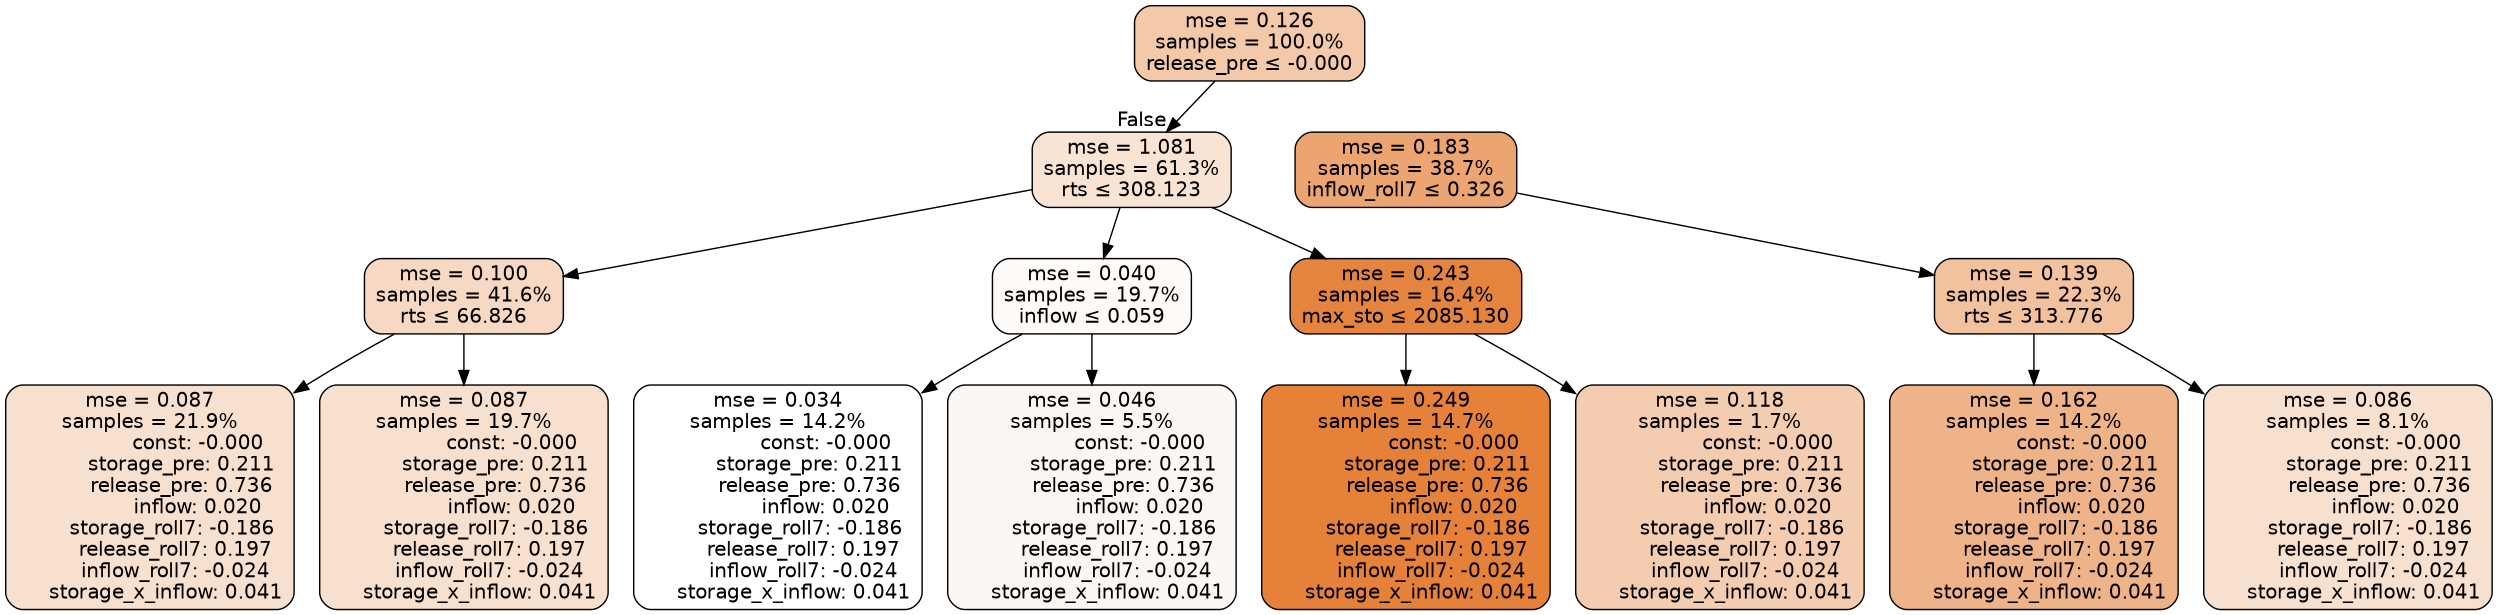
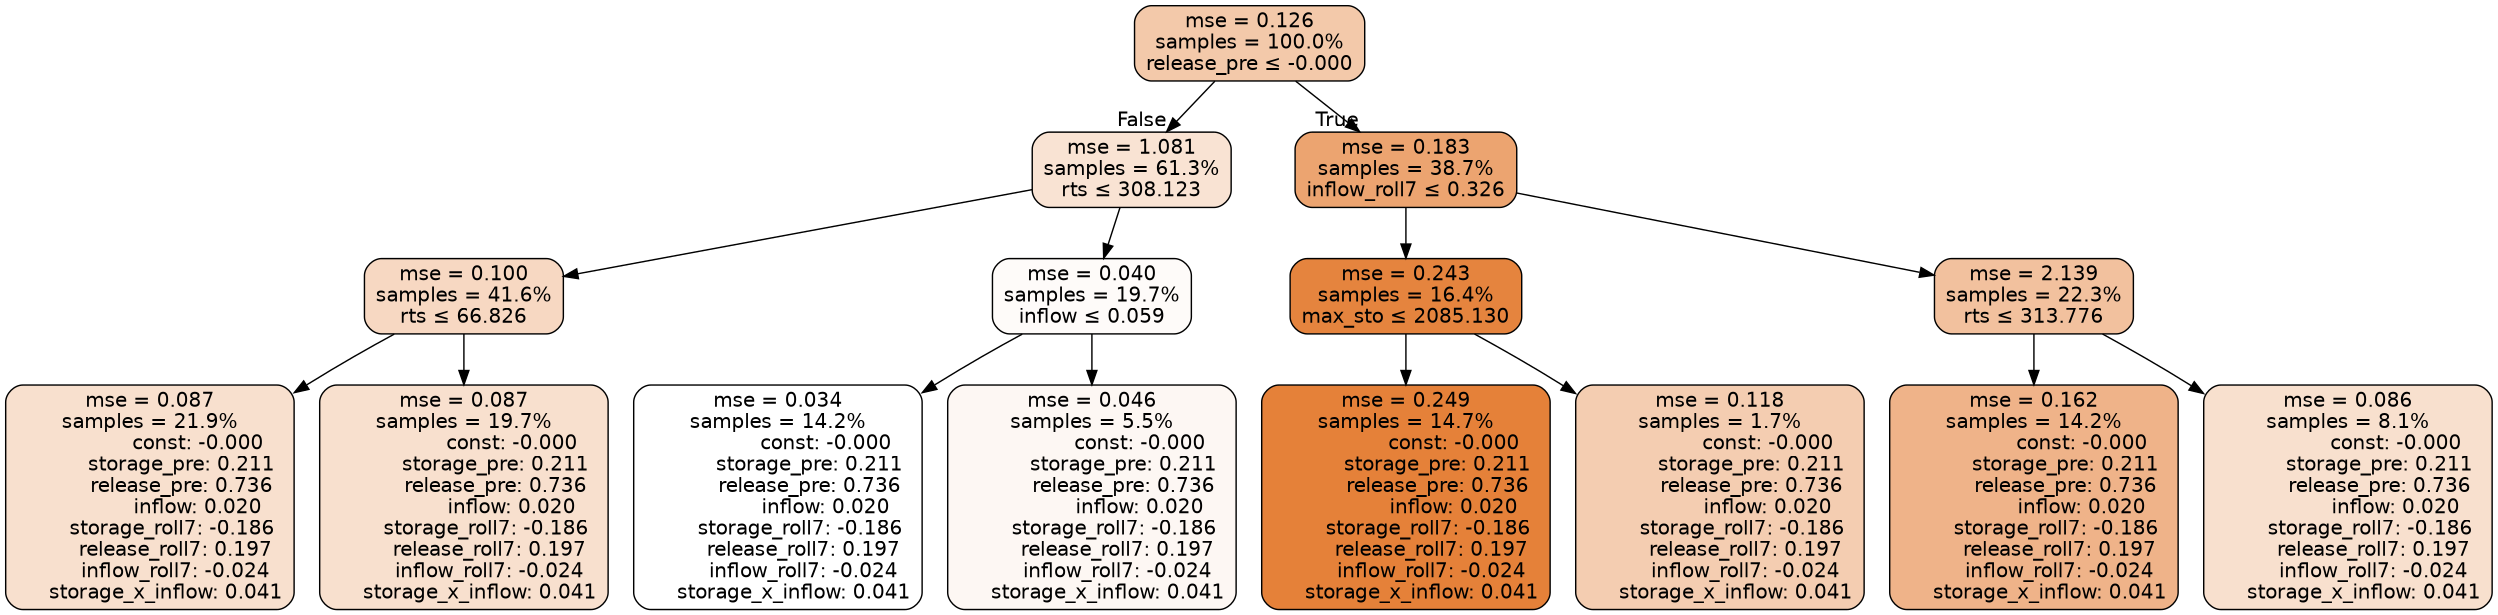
none -> (1322, 102)
(1262, 230) -> (1406, 226)
(2034, 296) -> (2034, 296)
